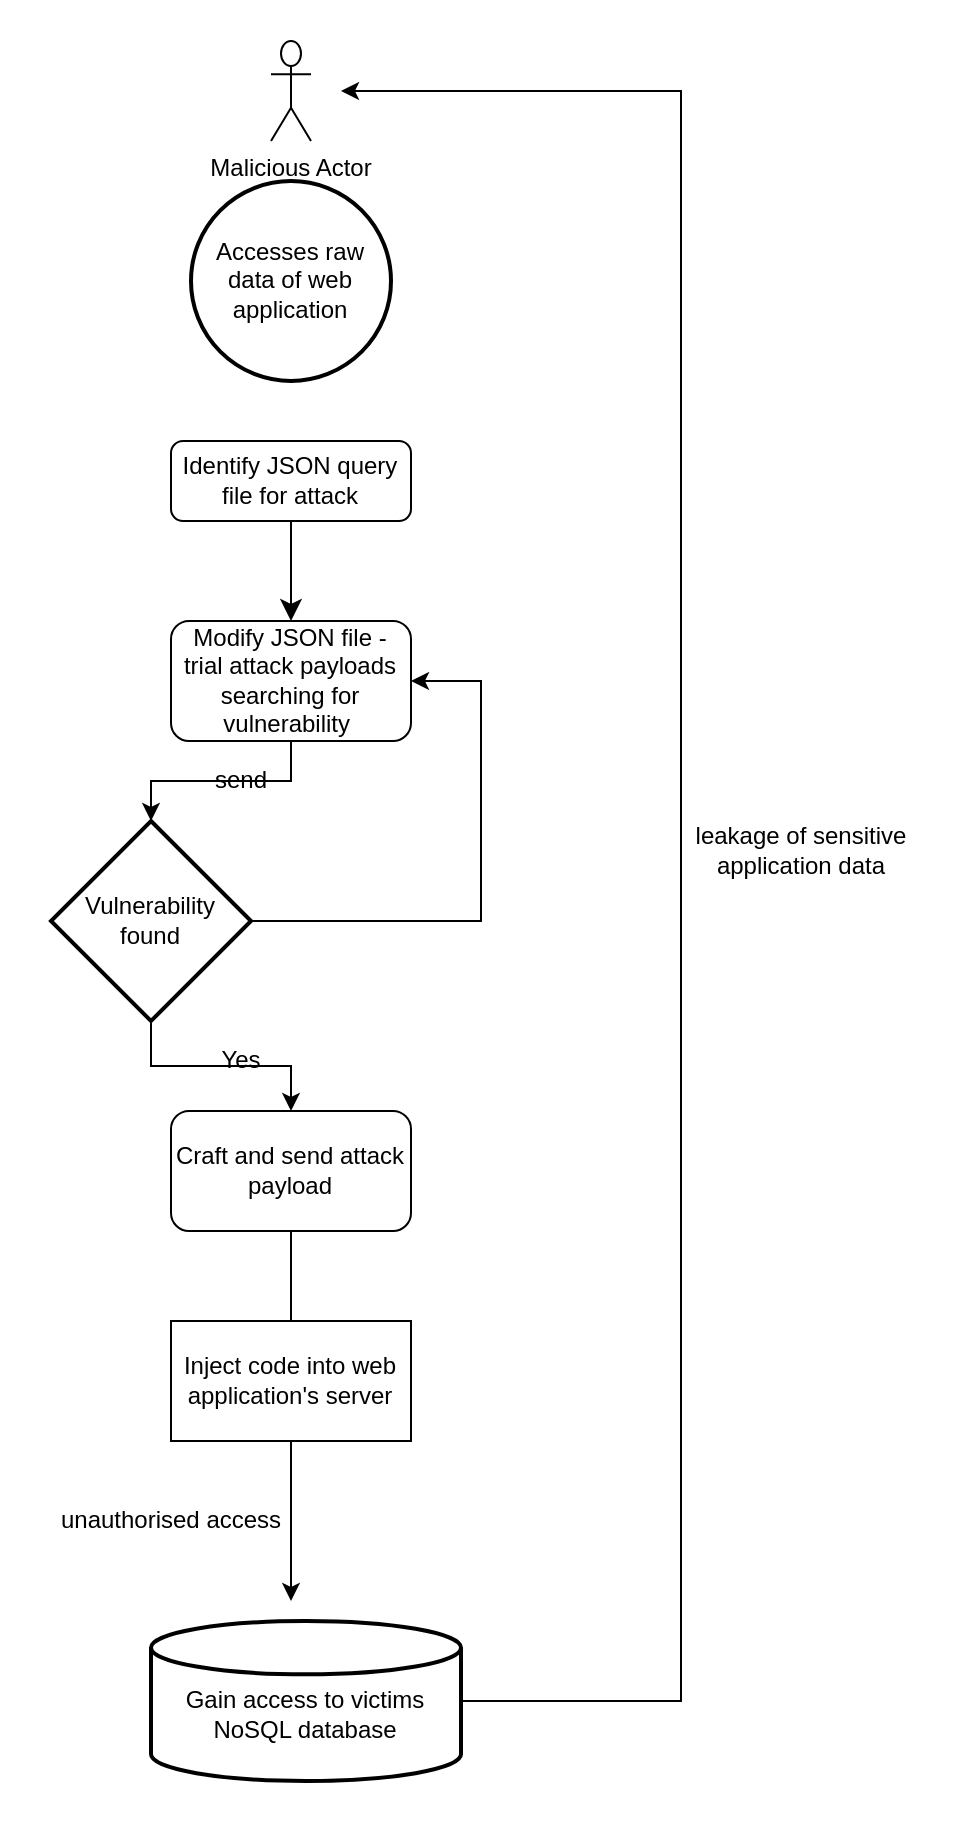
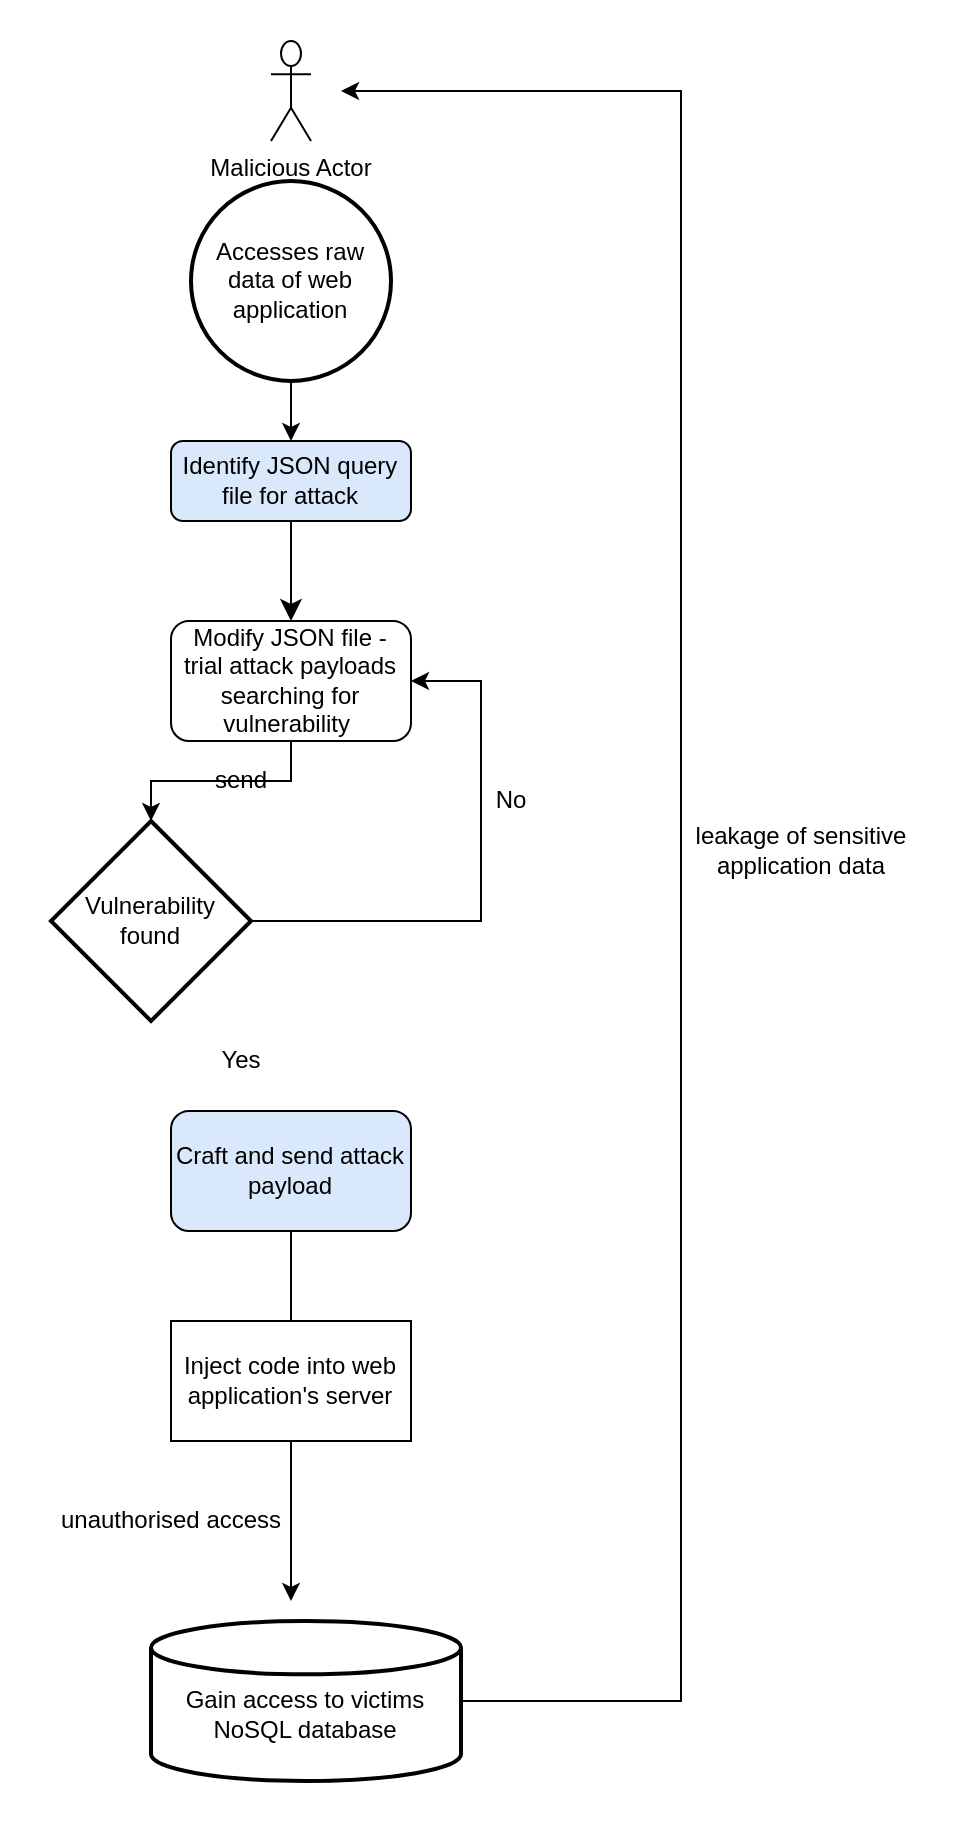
none -> (291, 404)
(291, 481) -> (291, 481)
none -> (511, 801)
(214, 1066) -> none
(291, 1171) -> (291, 1171)
